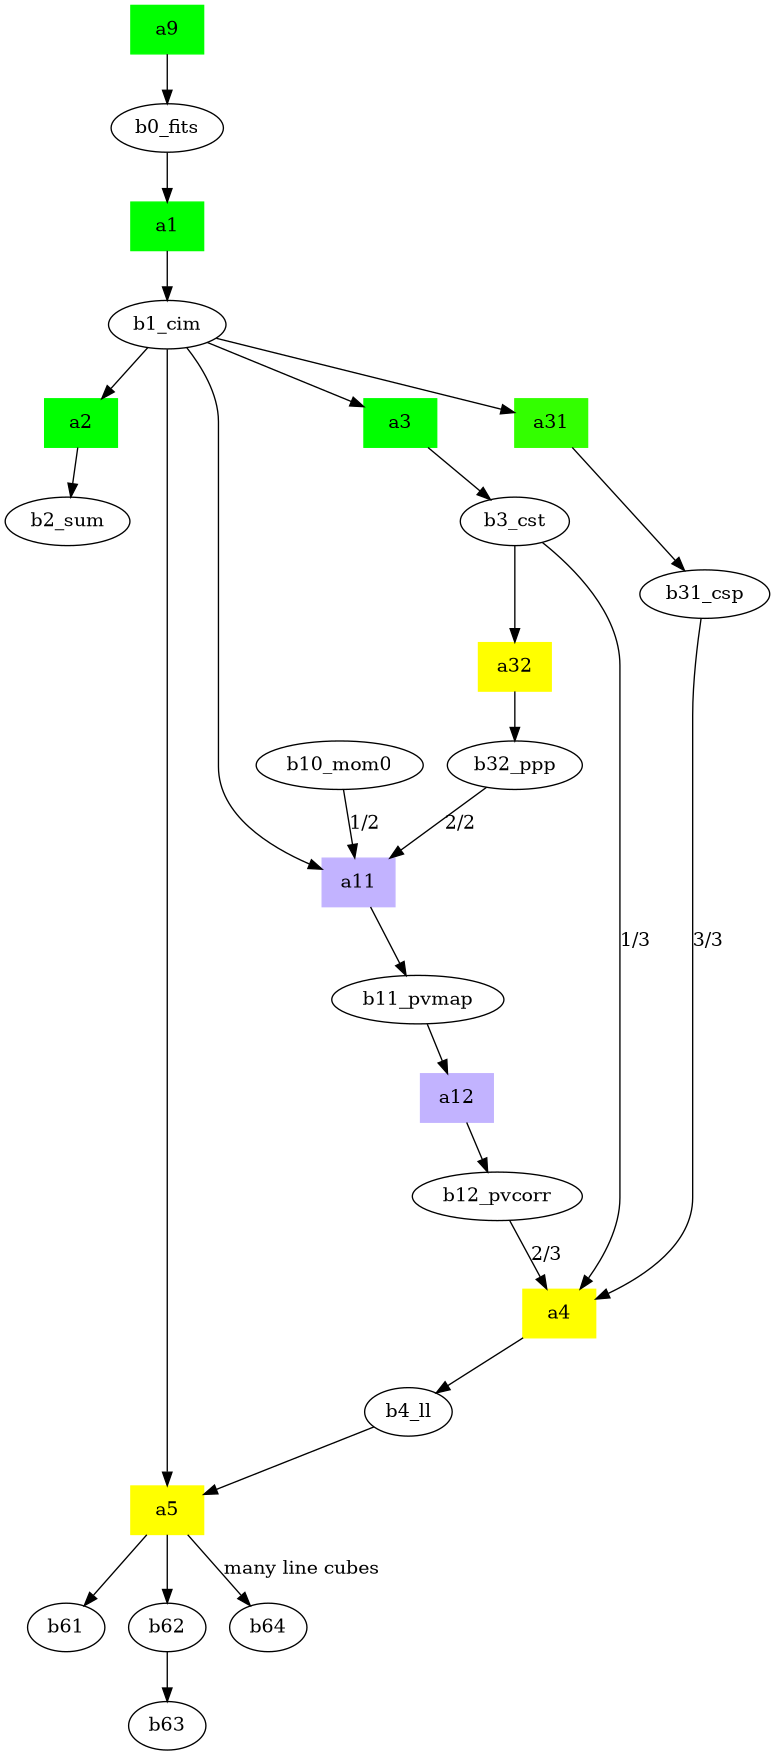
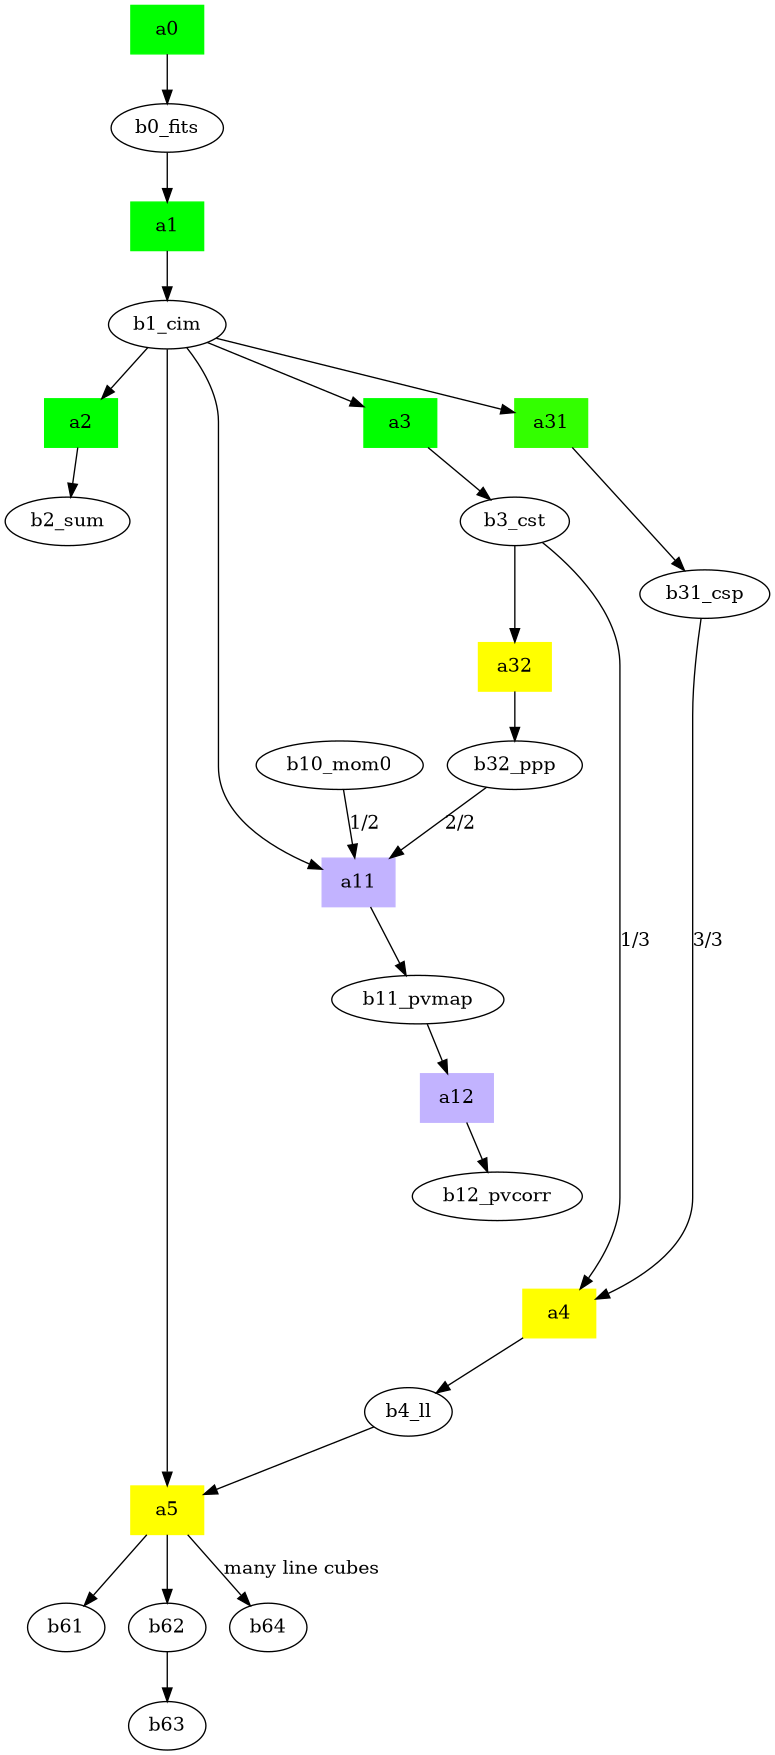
(167, 30) -> (167, 30)
(525, 1249) -> none
